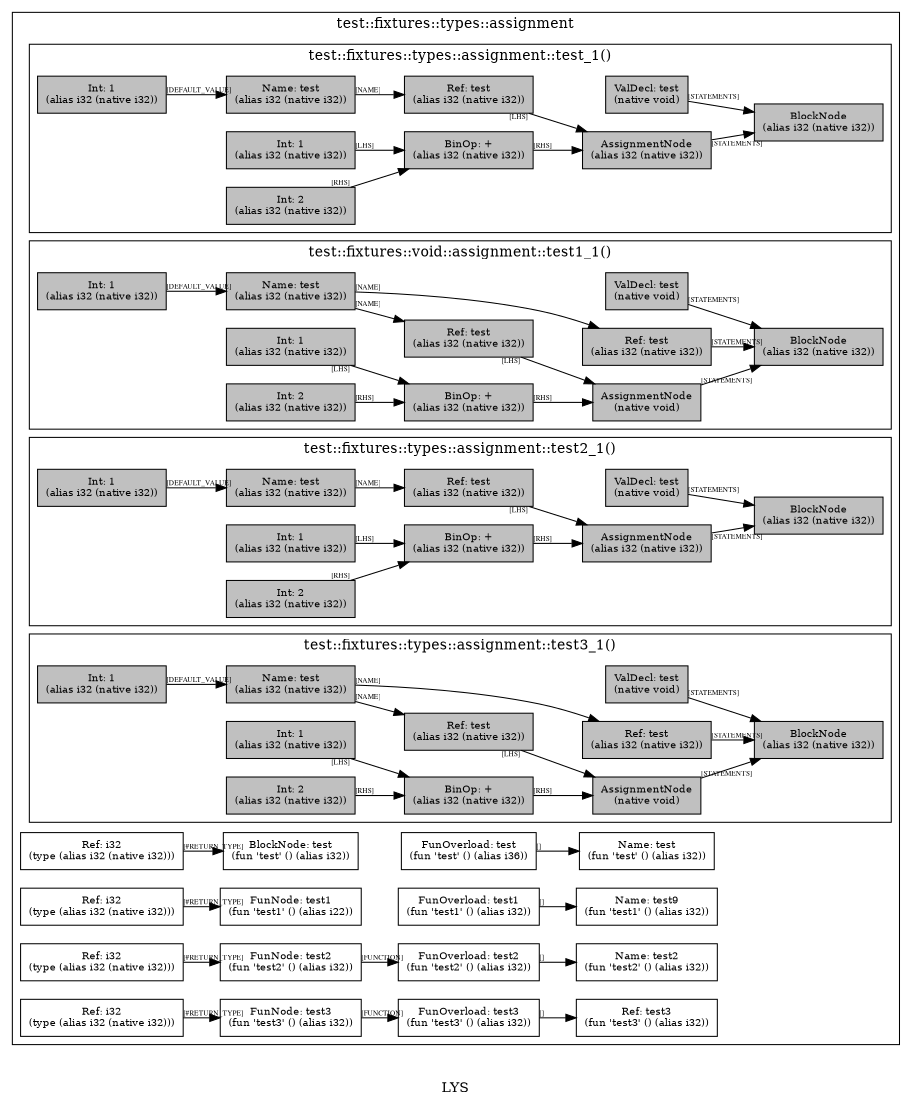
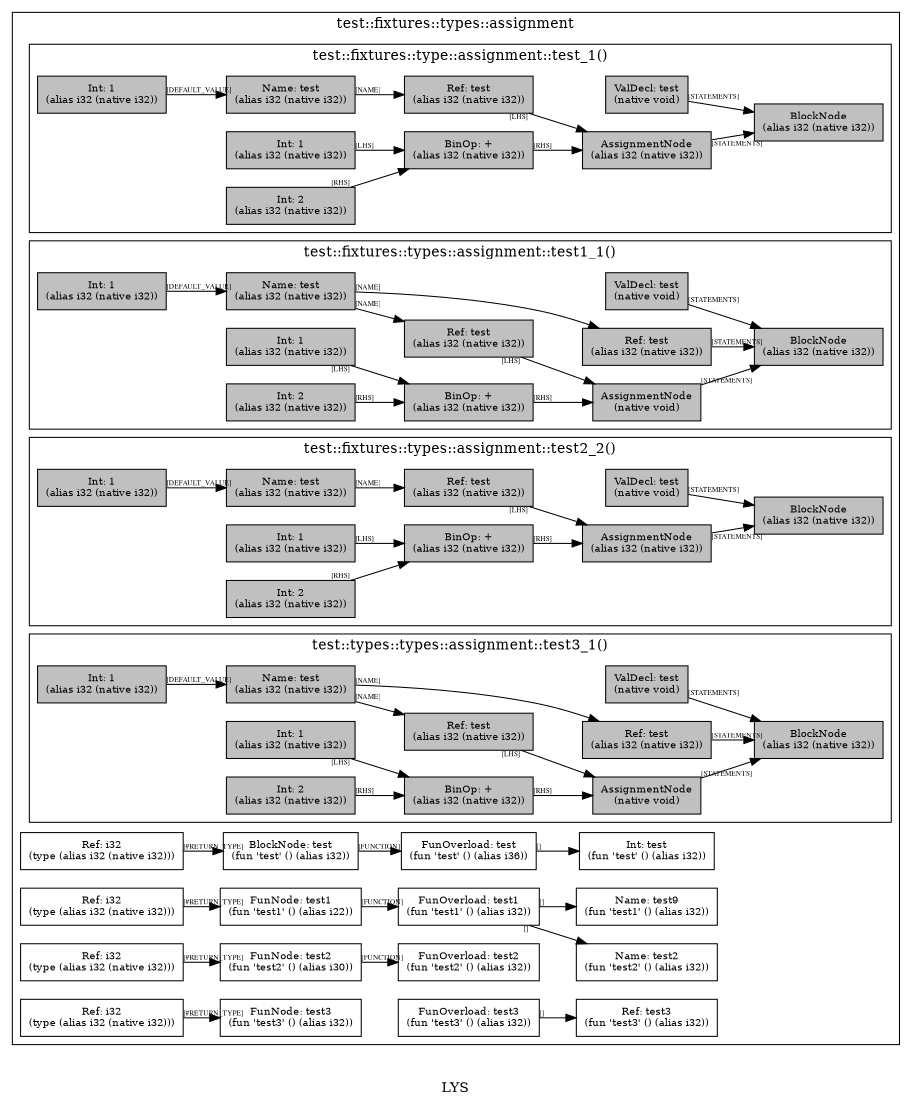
(460, 56) -> (460, 56)
(460, 253) -> (460, 253)
(460, 449) -> (460, 449)
(460, 646) -> (460, 646)
none -> (375, 851)
(647, 851) -> (647, 851)
none -> (375, 907)
(291, 962) -> (291, 962)
(553, 962) -> (553, 933)
(375, 1018) -> none
